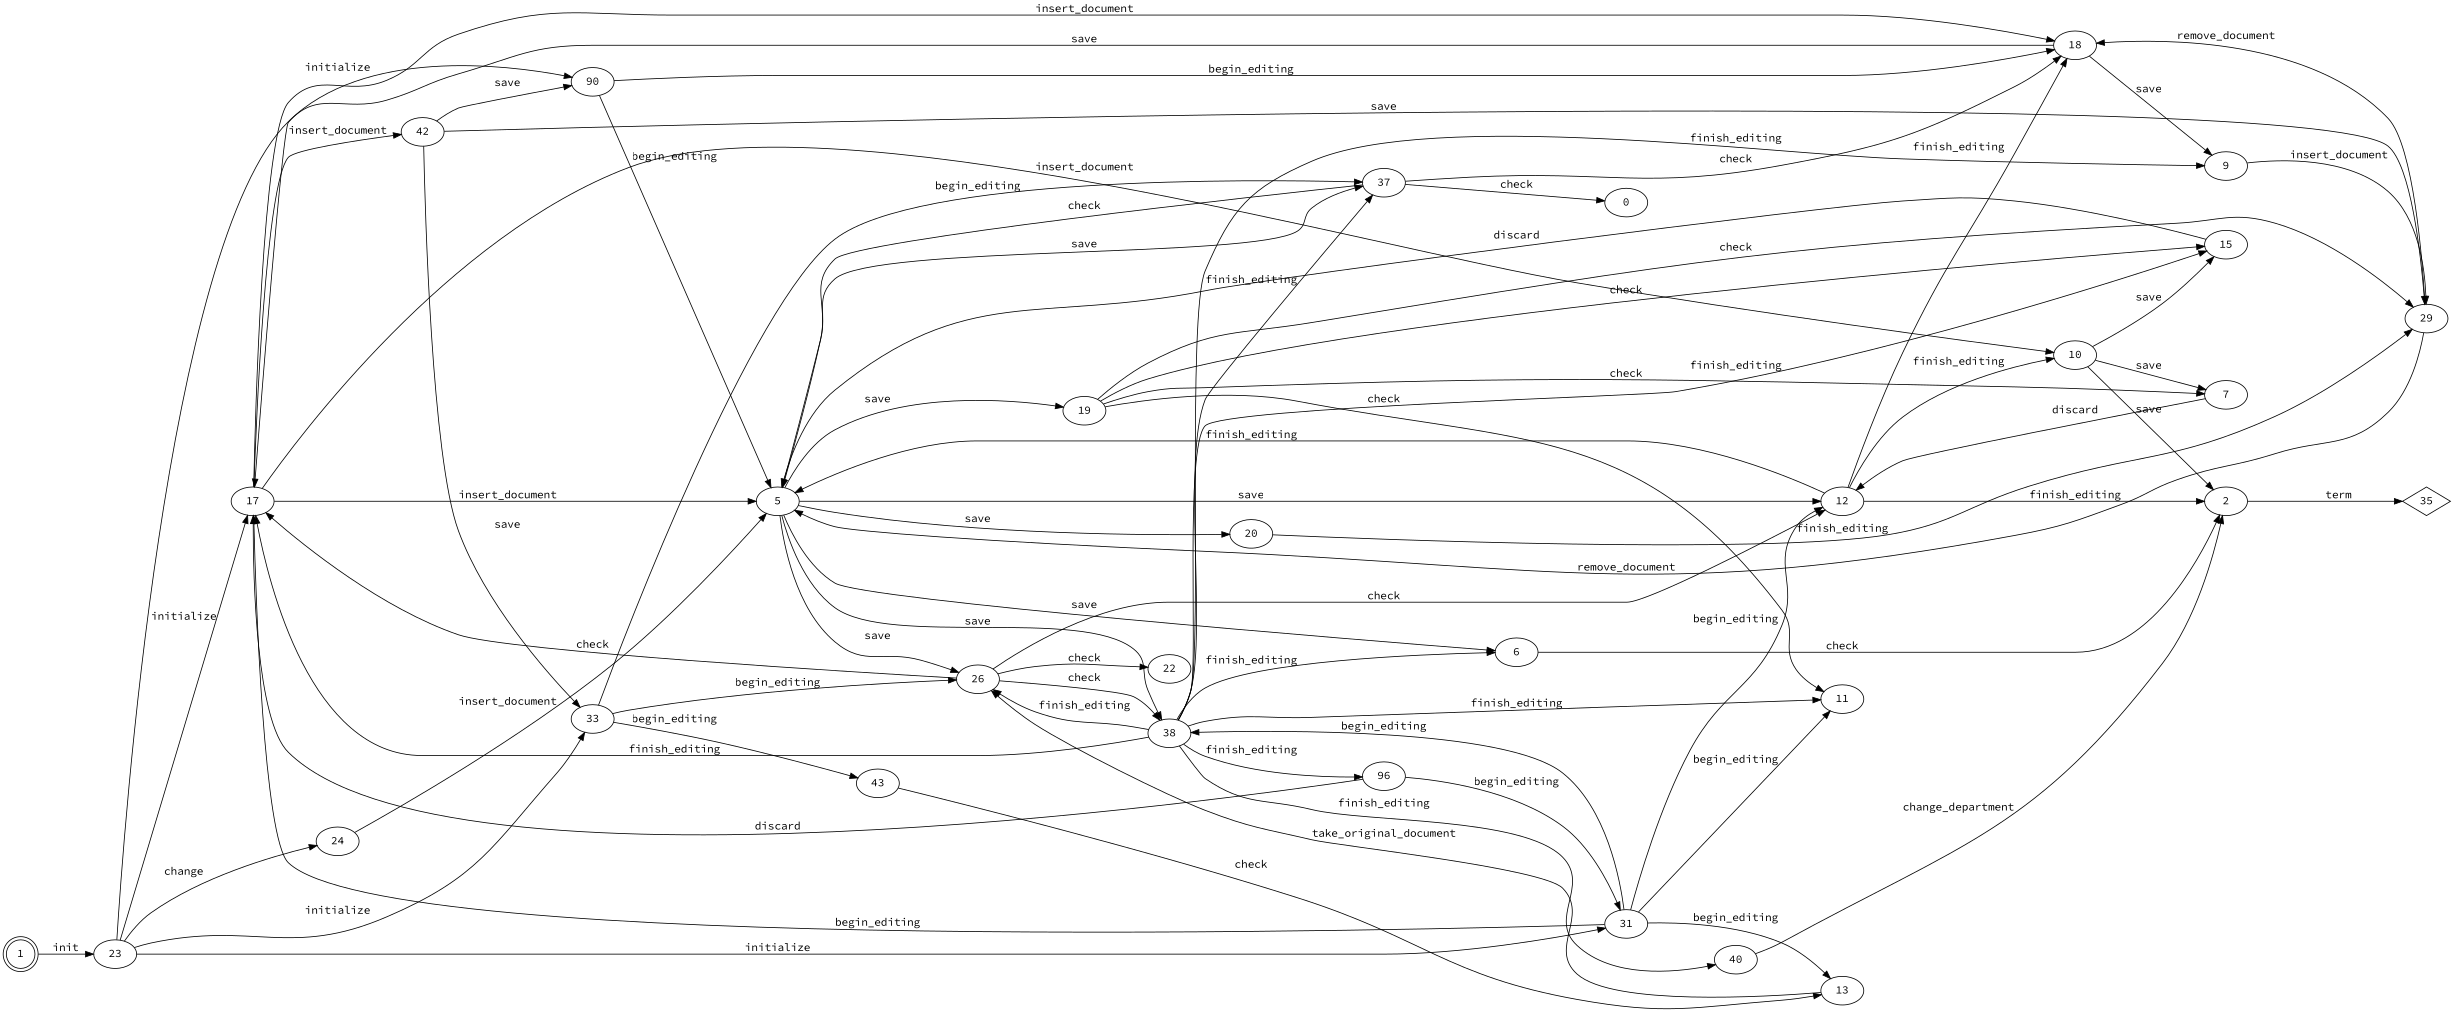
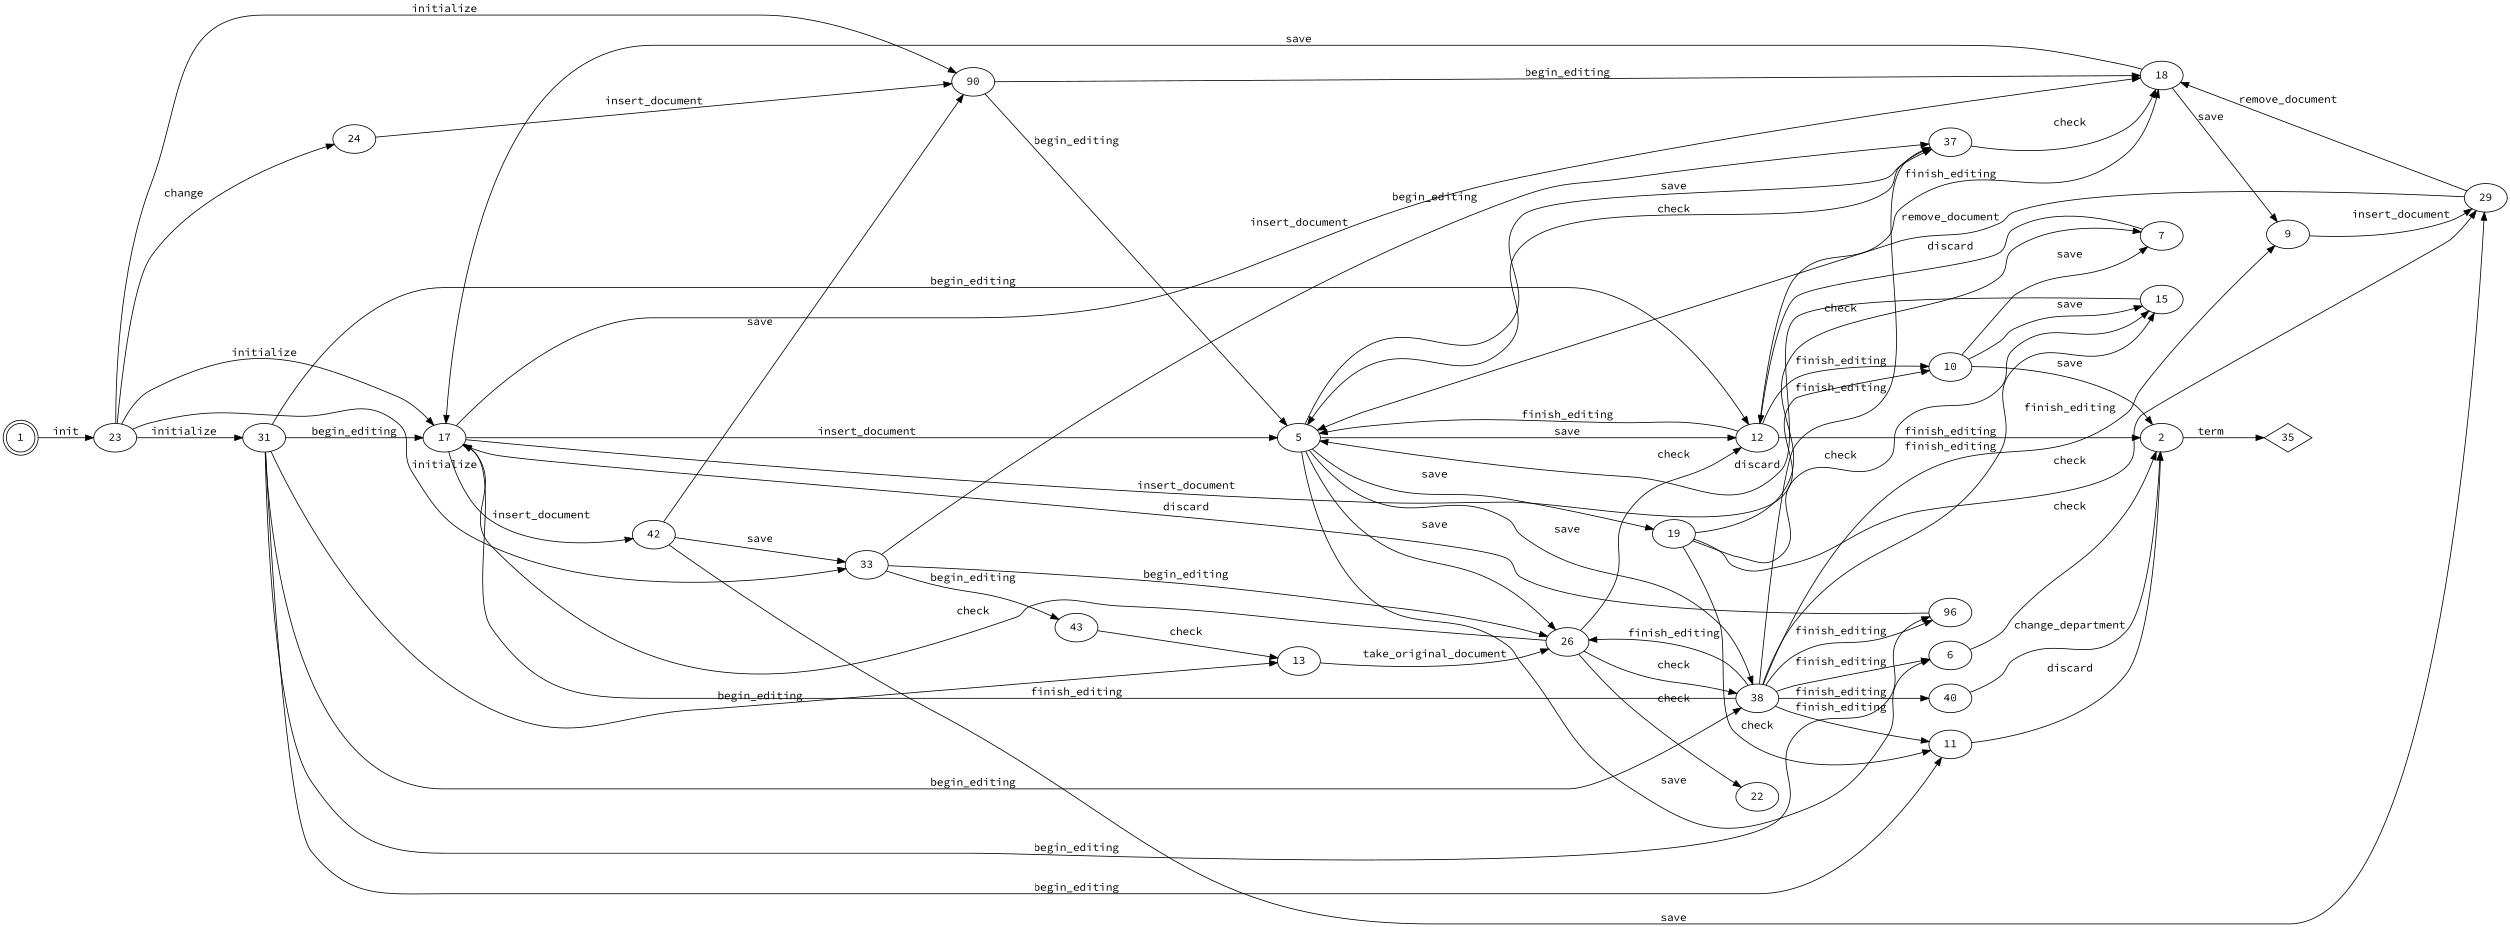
(1626, 203) -> none
(1251, 534) -> none
none -> (2136, 654)
(562, 702) -> (660, 111)
(1532, 808) -> (1011, 854)
